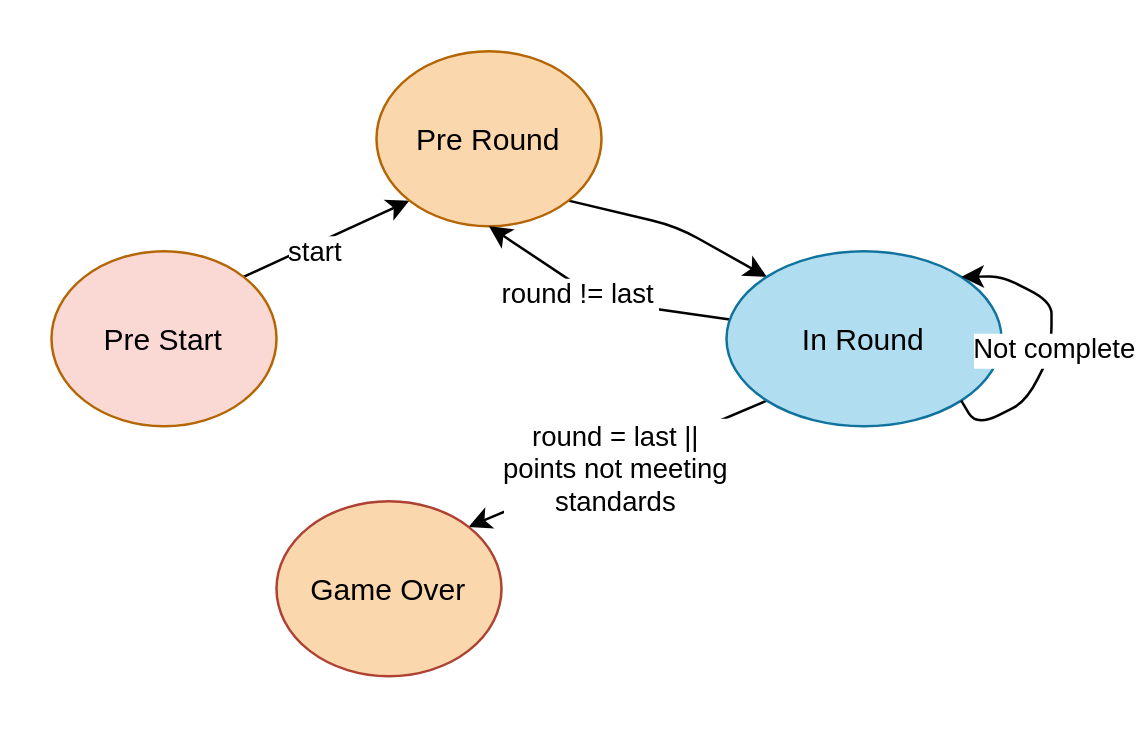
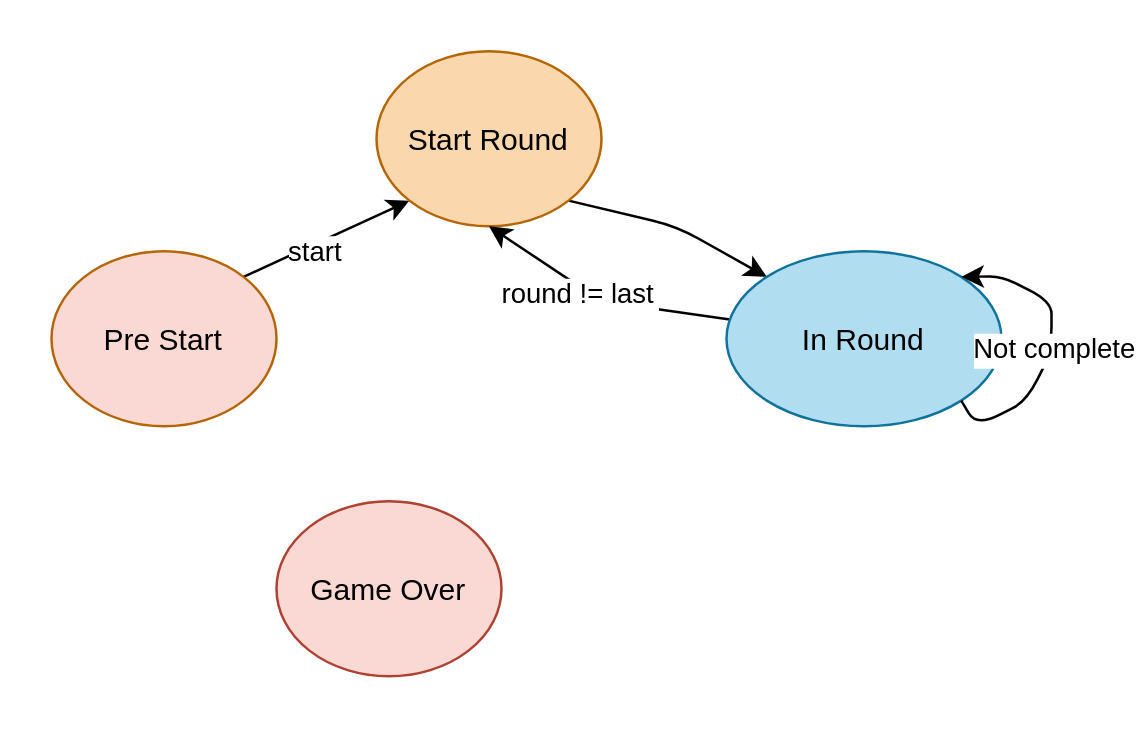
(488, 140) -> (488, 140)
(743, 410) -> none
(389, 589) -> (389, 589)
